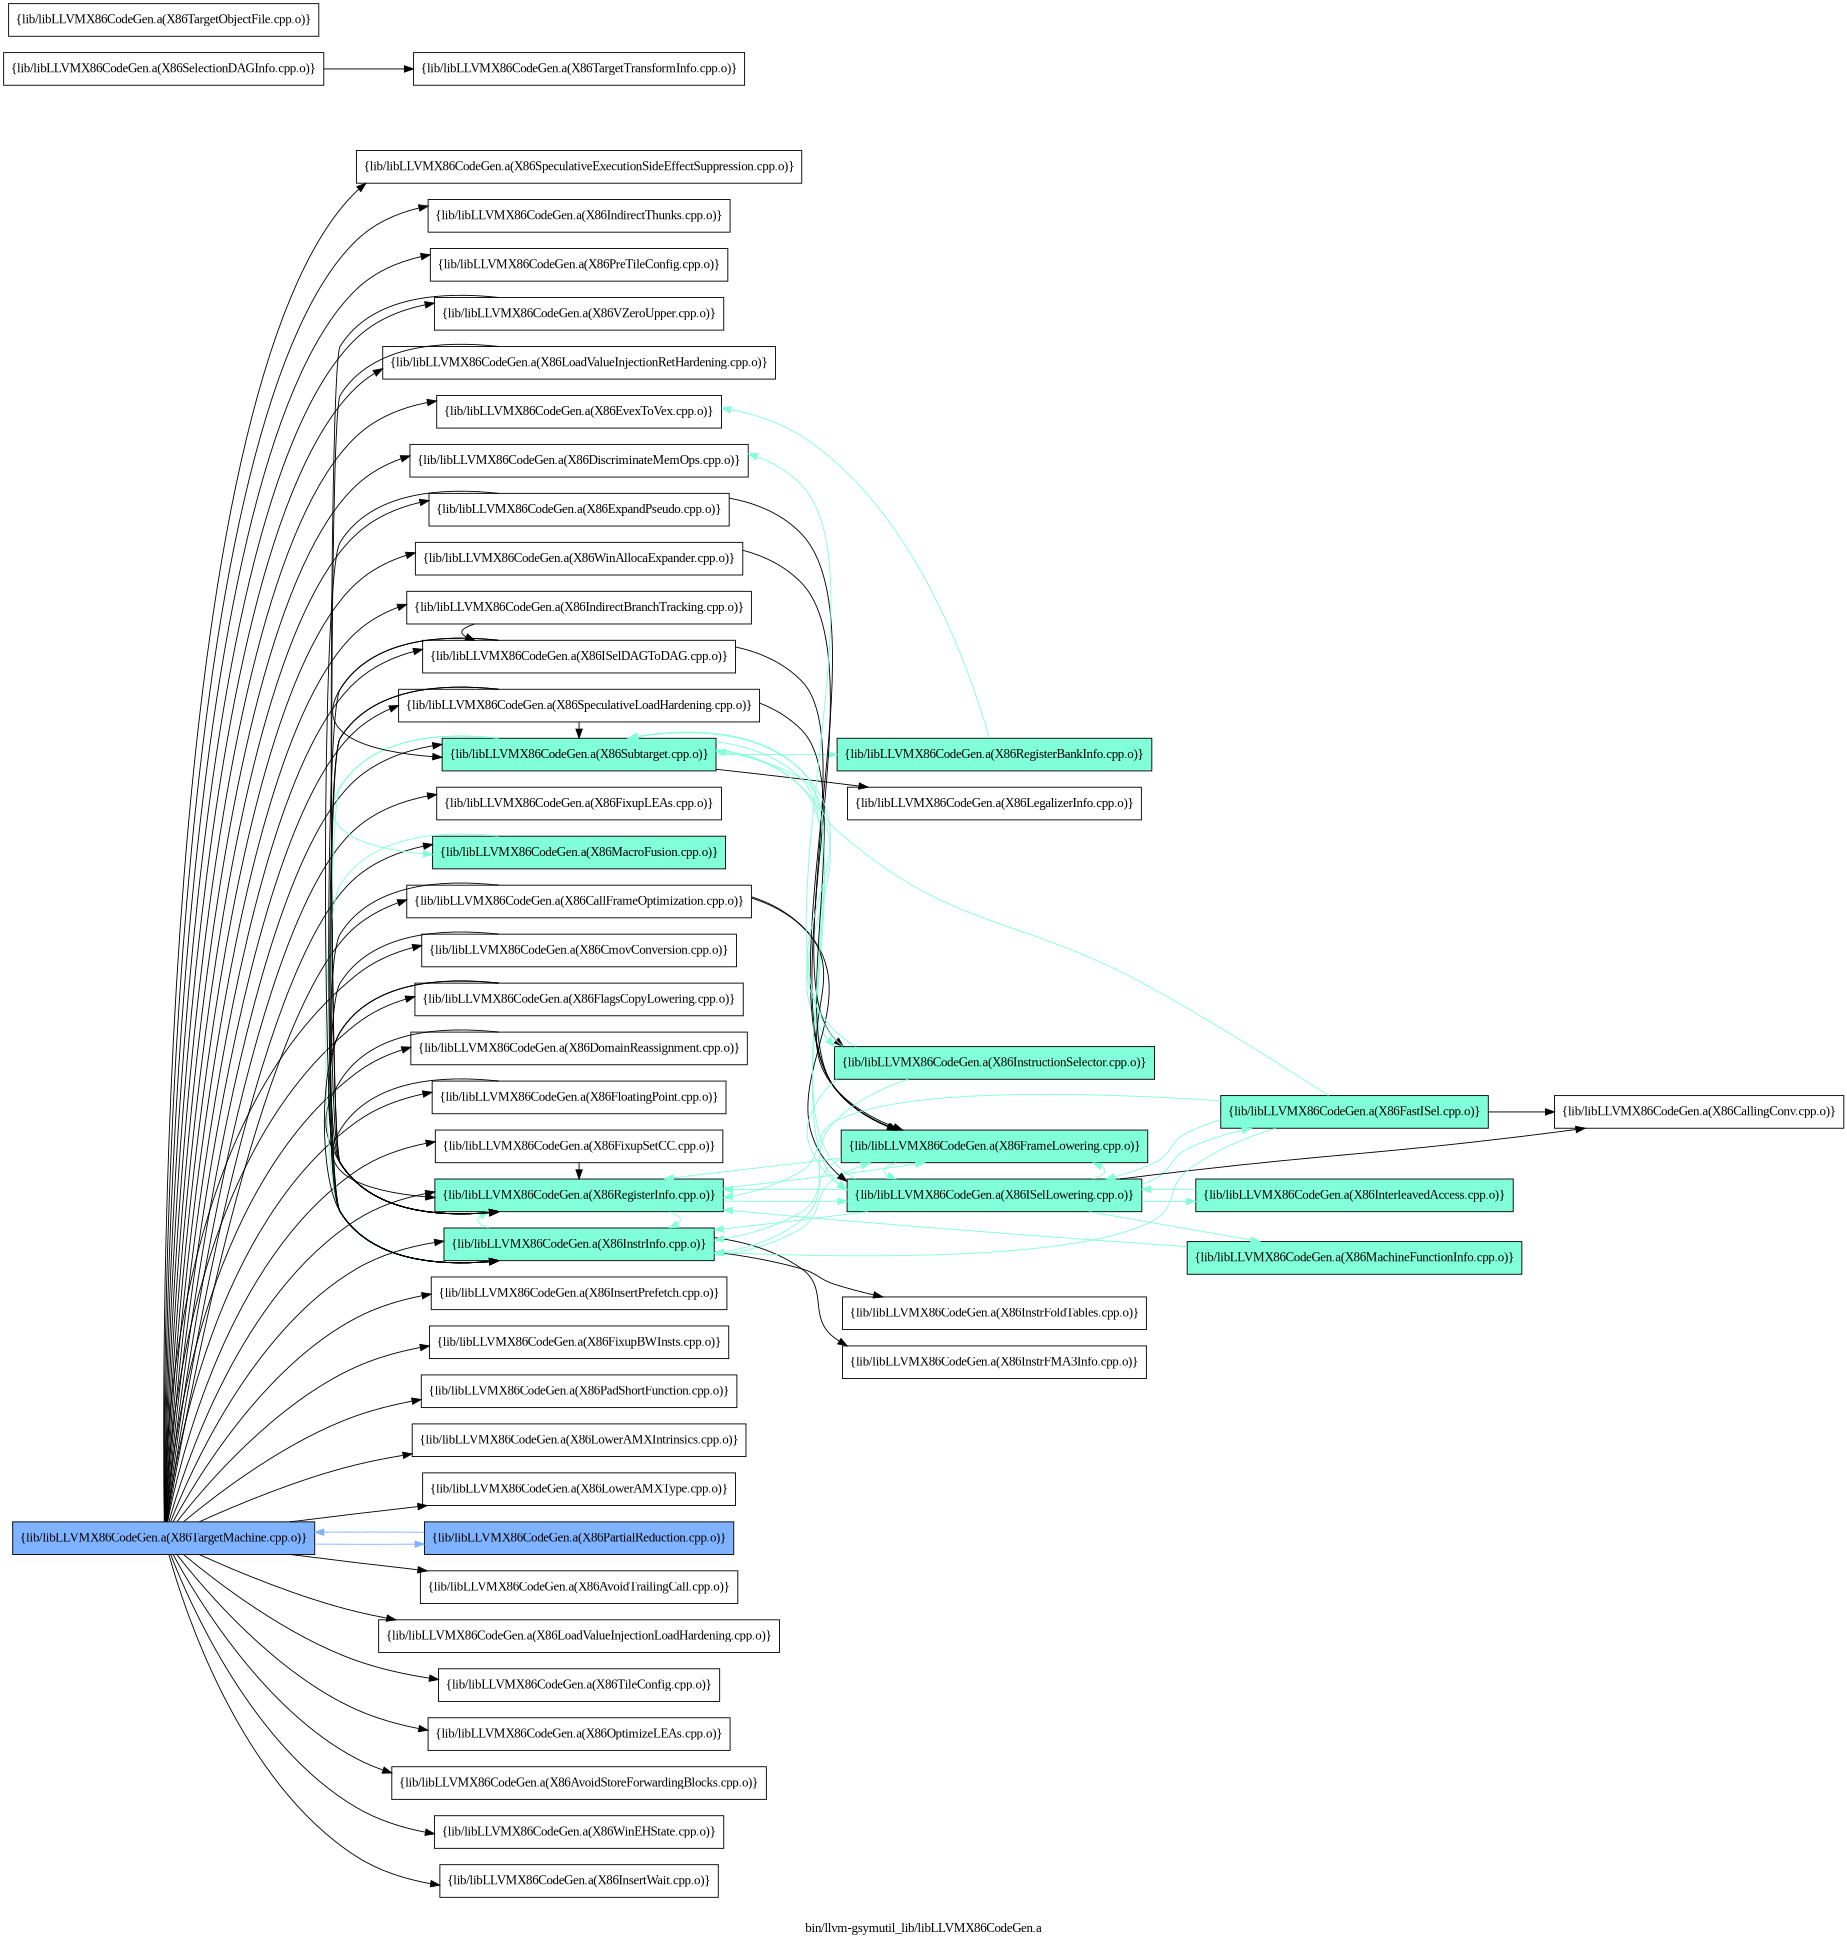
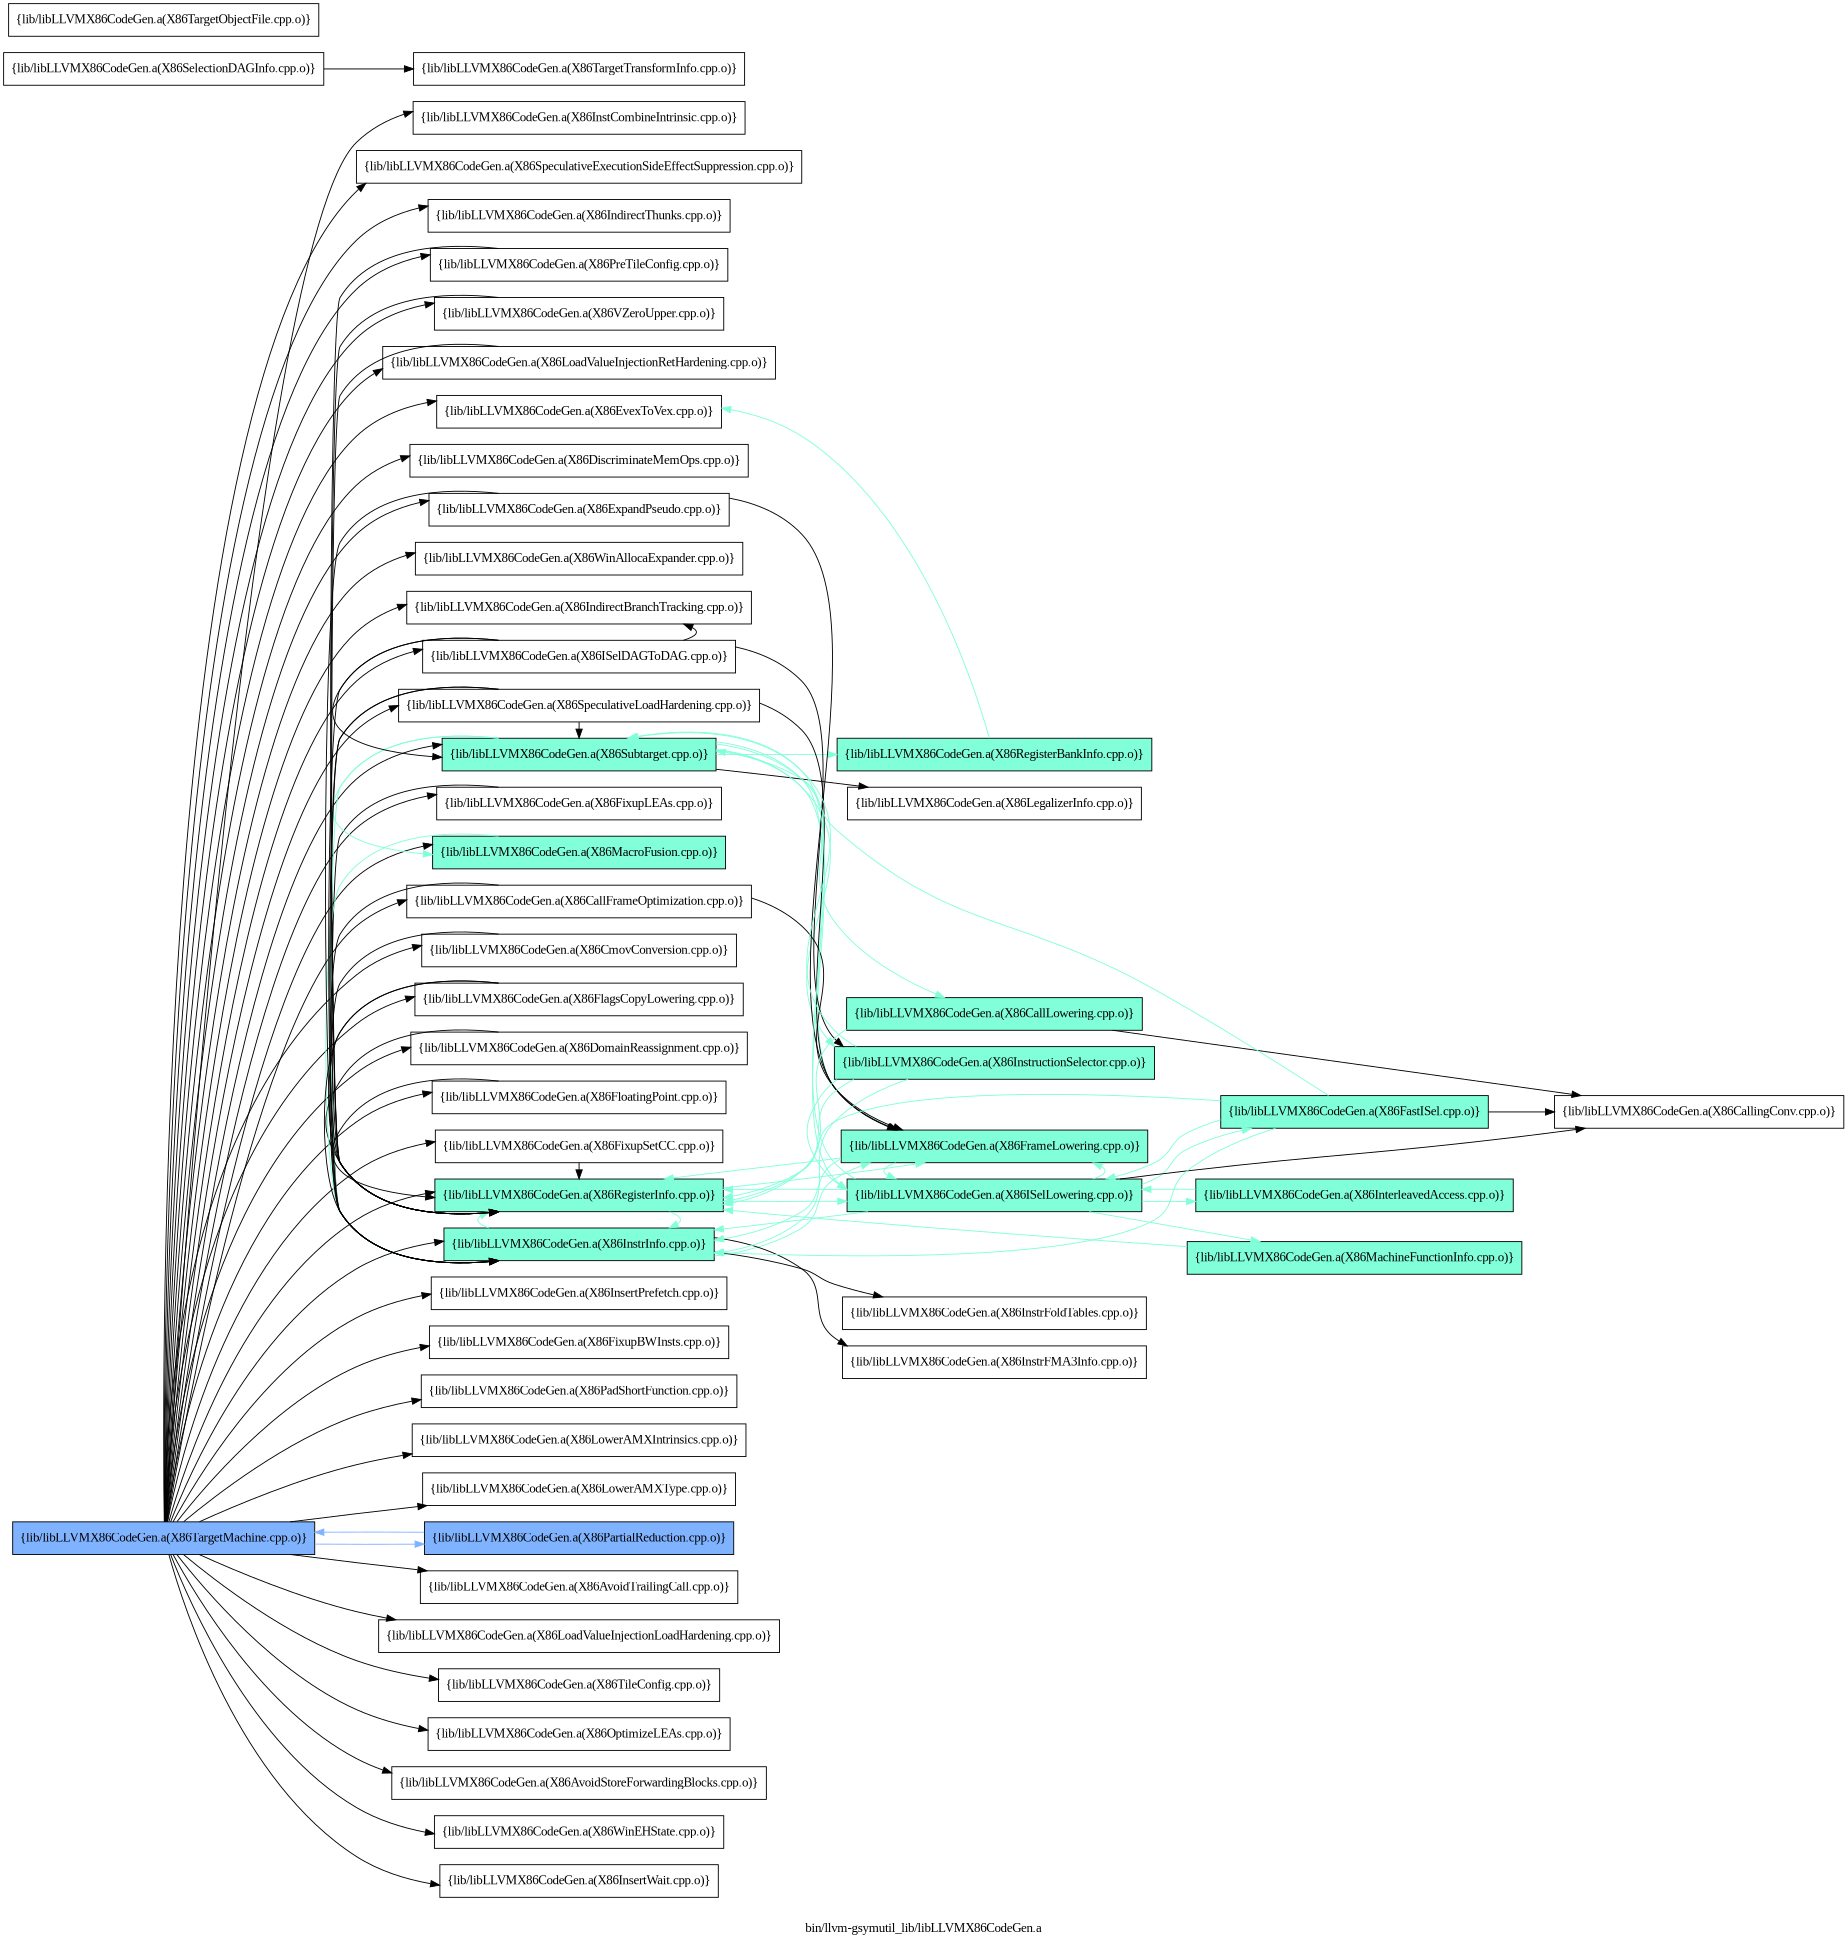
none -> (579, 118)
(464, 629) -> (694, 636)
(824, 709) -> (813, 1157)
none -> (331, 726)
(822, 834) -> none
(827, 1007) -> none
none -> (994, 1014)
none -> (332, 1019)
